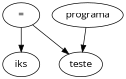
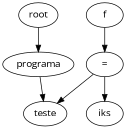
none -> (38, 15)
none -> (105, 15)
